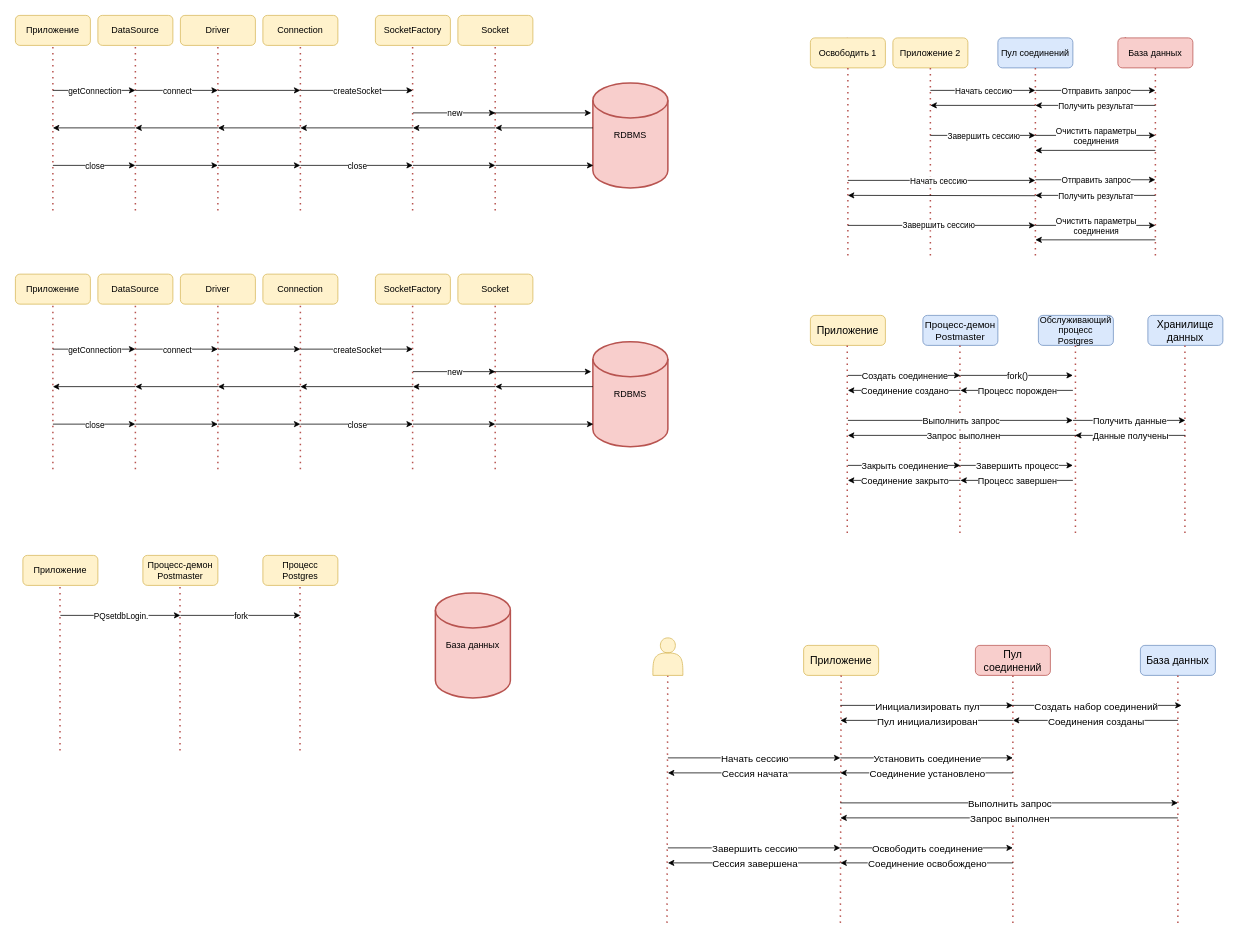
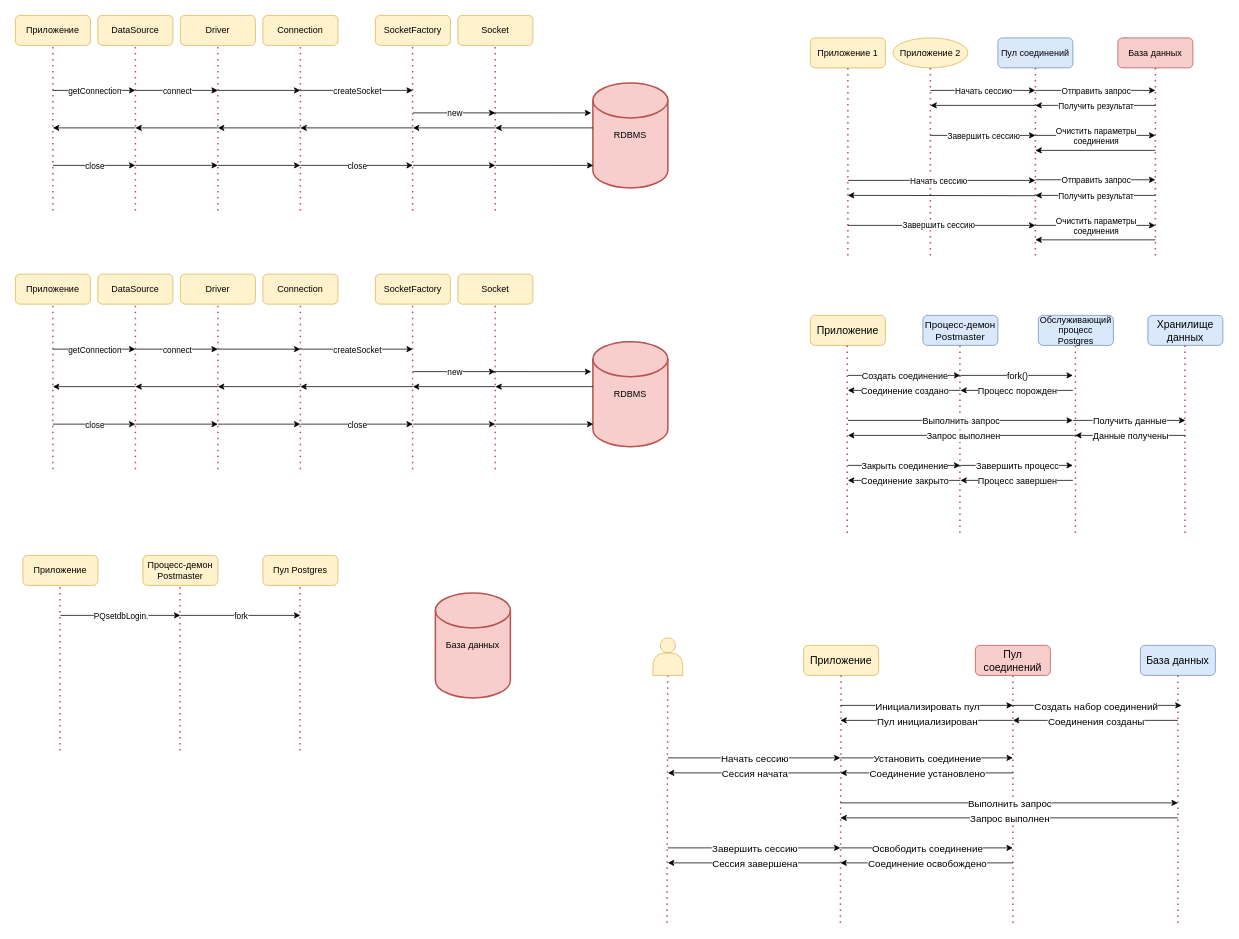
(848, 53) -> (848, 53)
(930, 53) -> (930, 53)
(300, 570) -> (300, 570)
